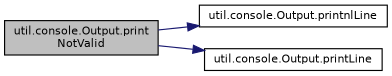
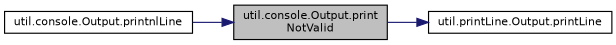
(173, 28) -> (207, 22)
(293, 60) -> (520, 22)
